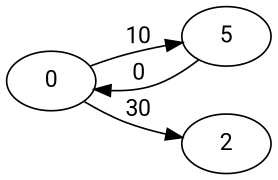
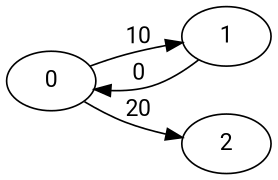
(226, 36) -> (226, 36)
(139, 110) -> (139, 110)
